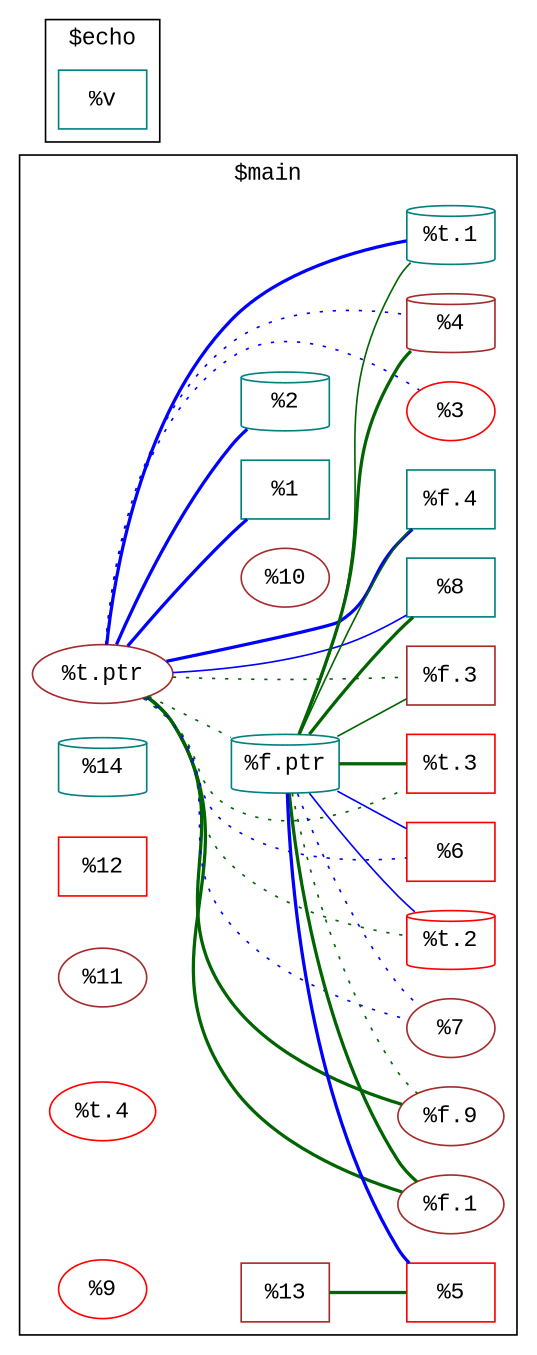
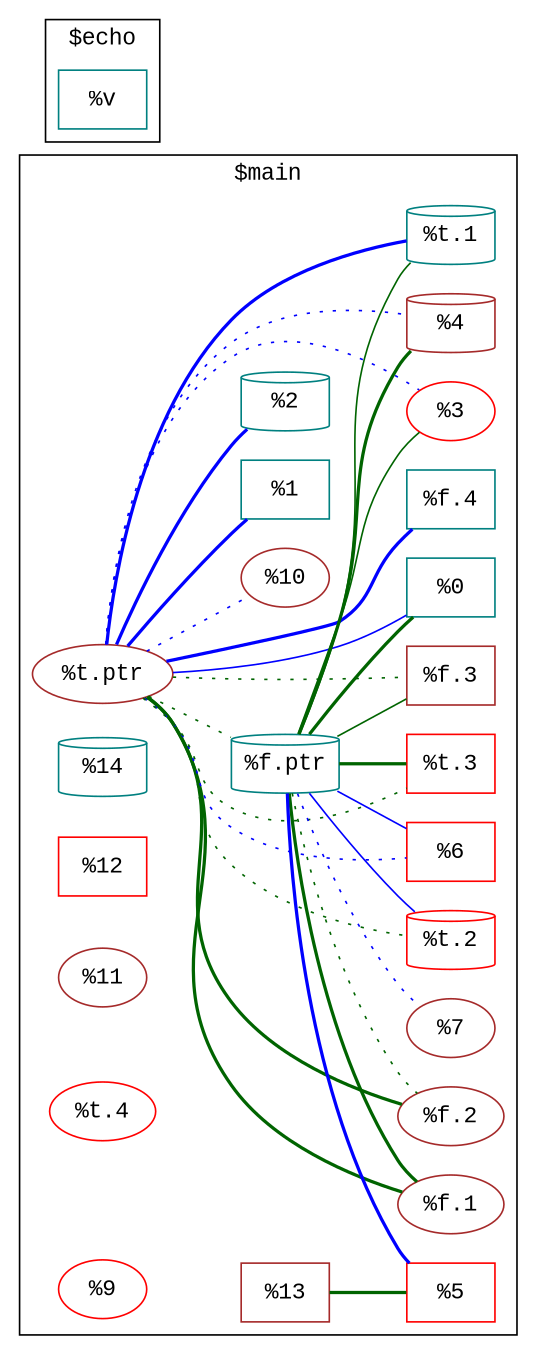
(451, 588) -> (451, 588)
(350, 628) -> (368, 515)
(218, 905) -> (198, 624)
(451, 1116) -> (451, 1116)
